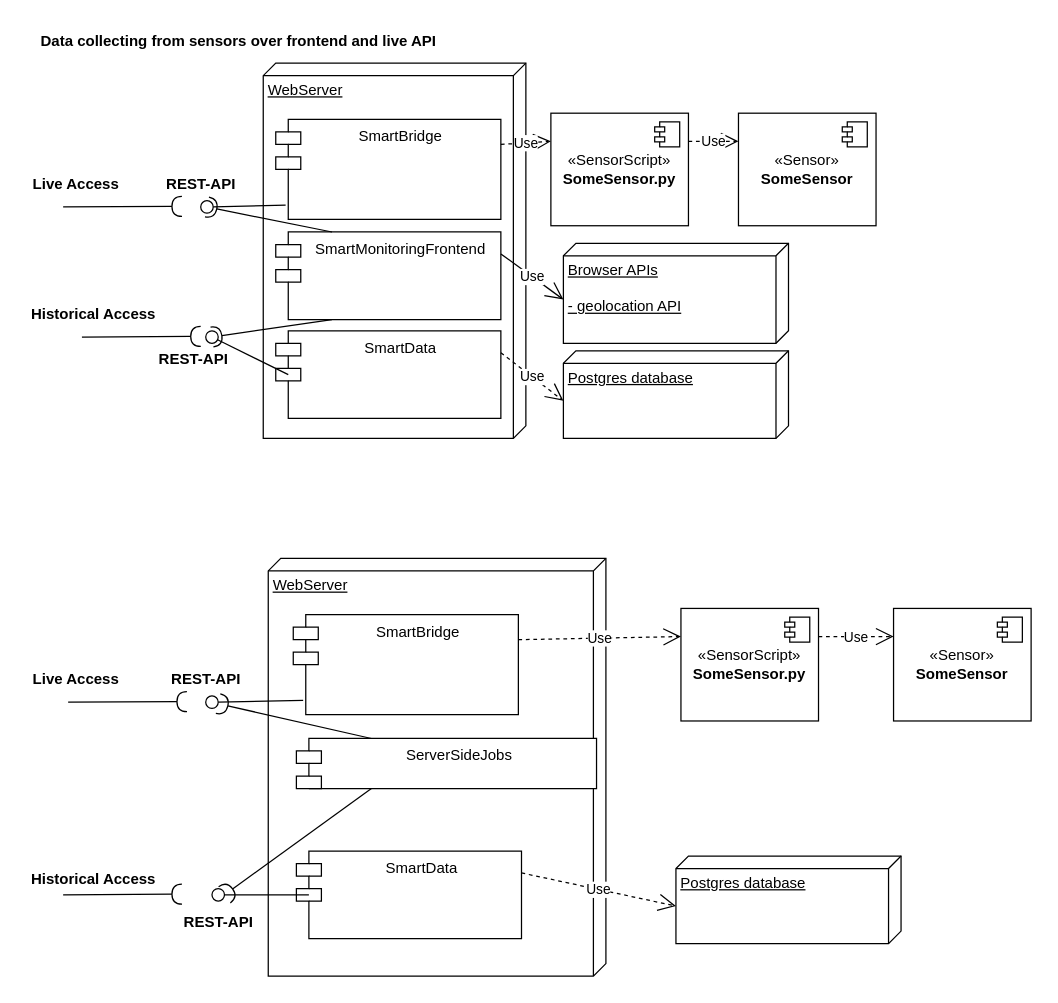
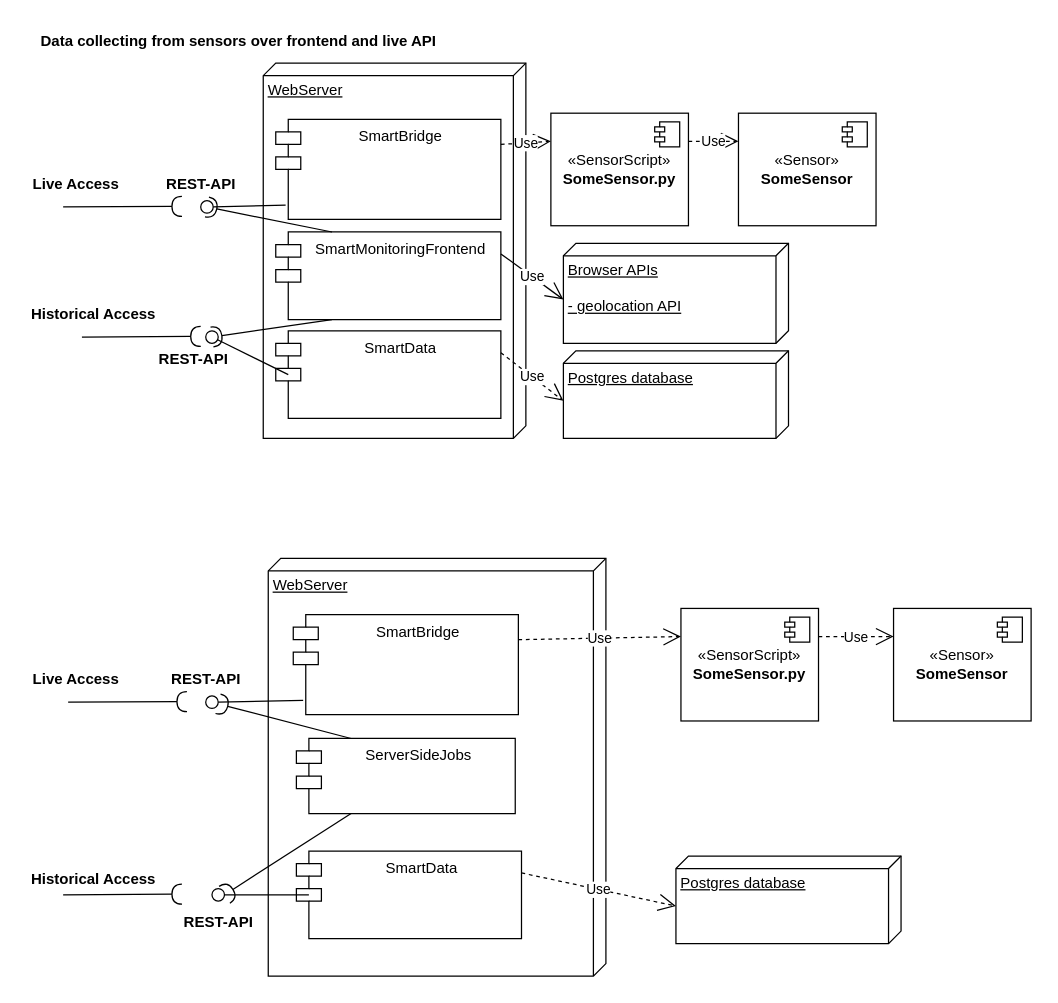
(446, 763) -> (406, 776)
